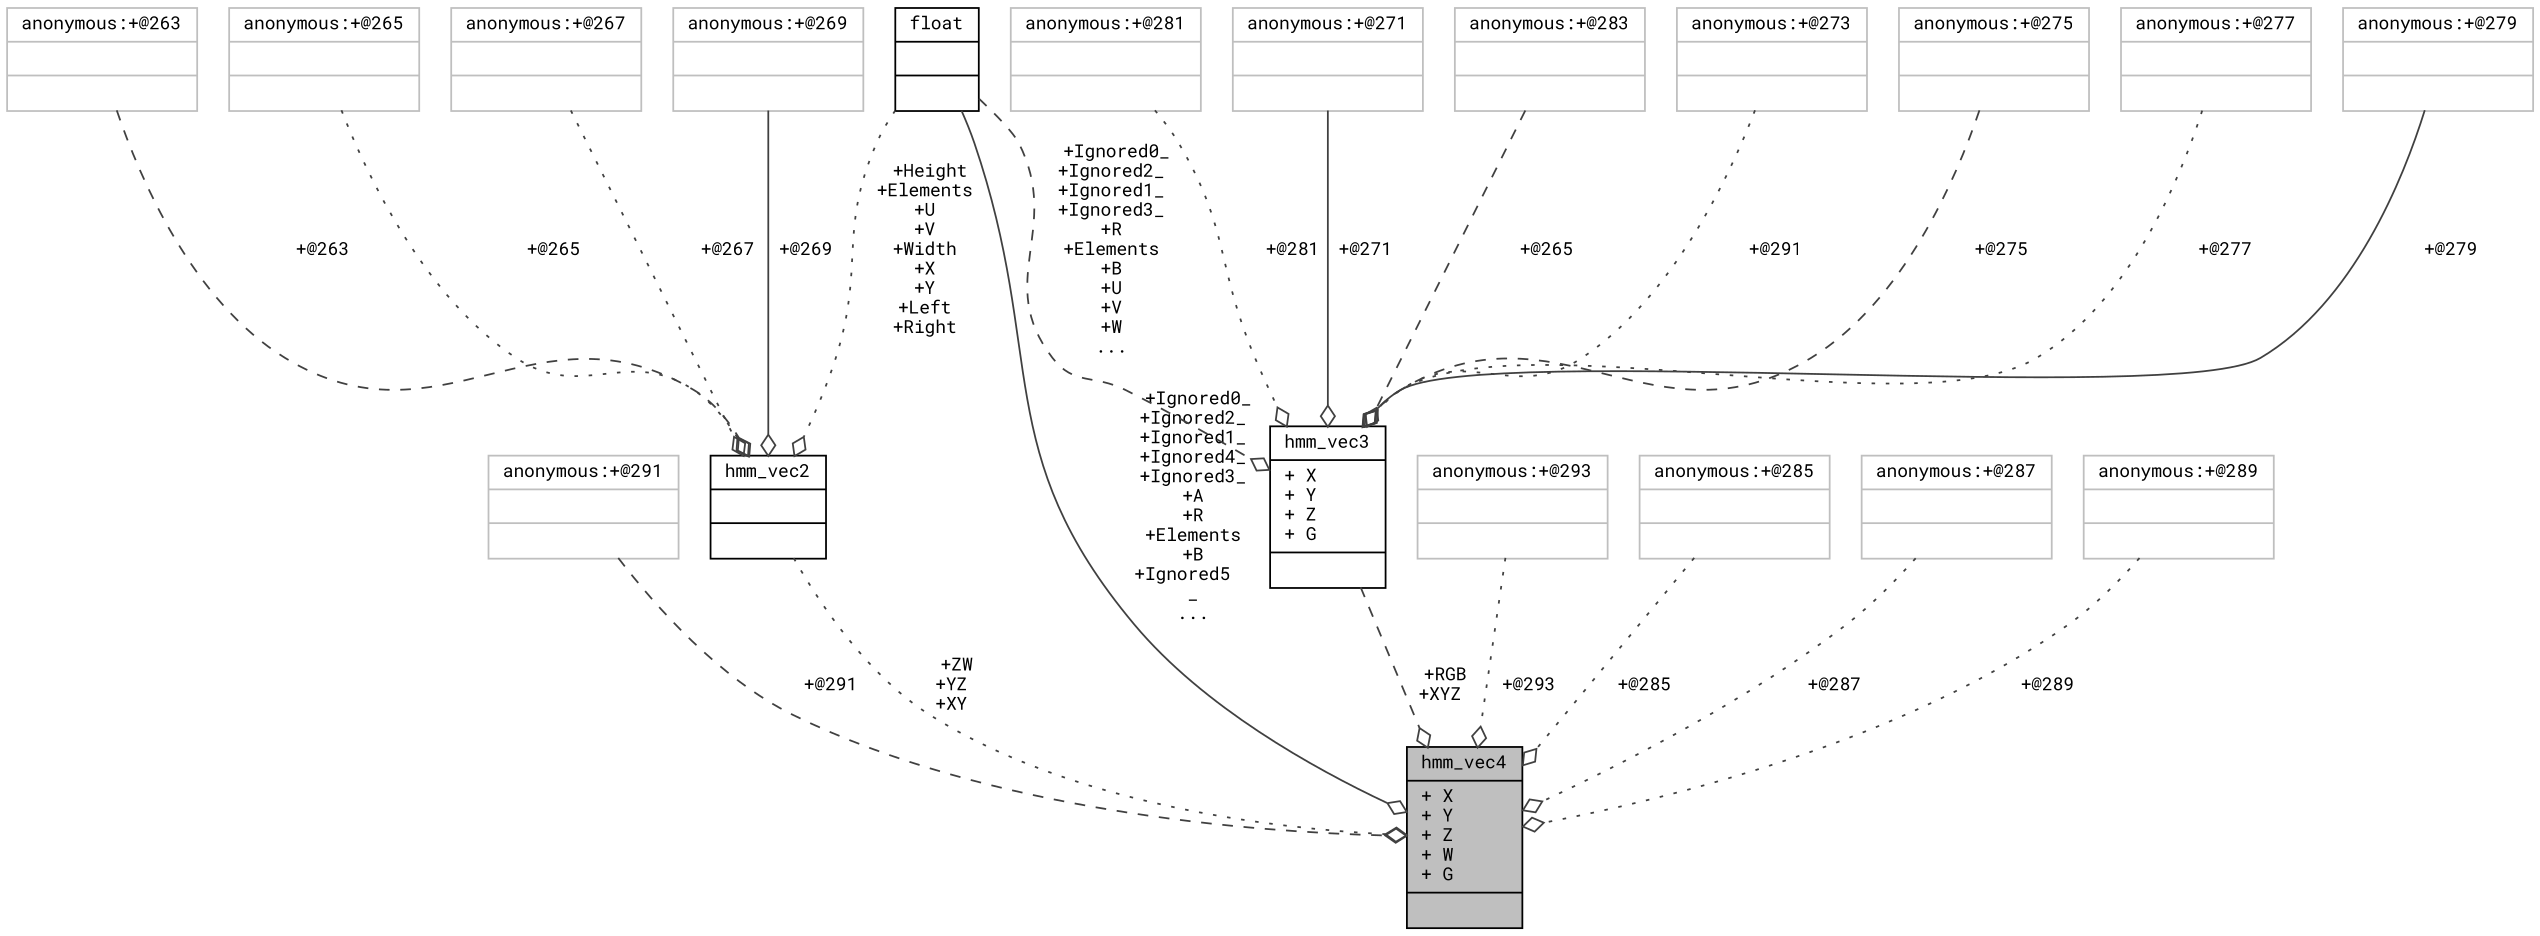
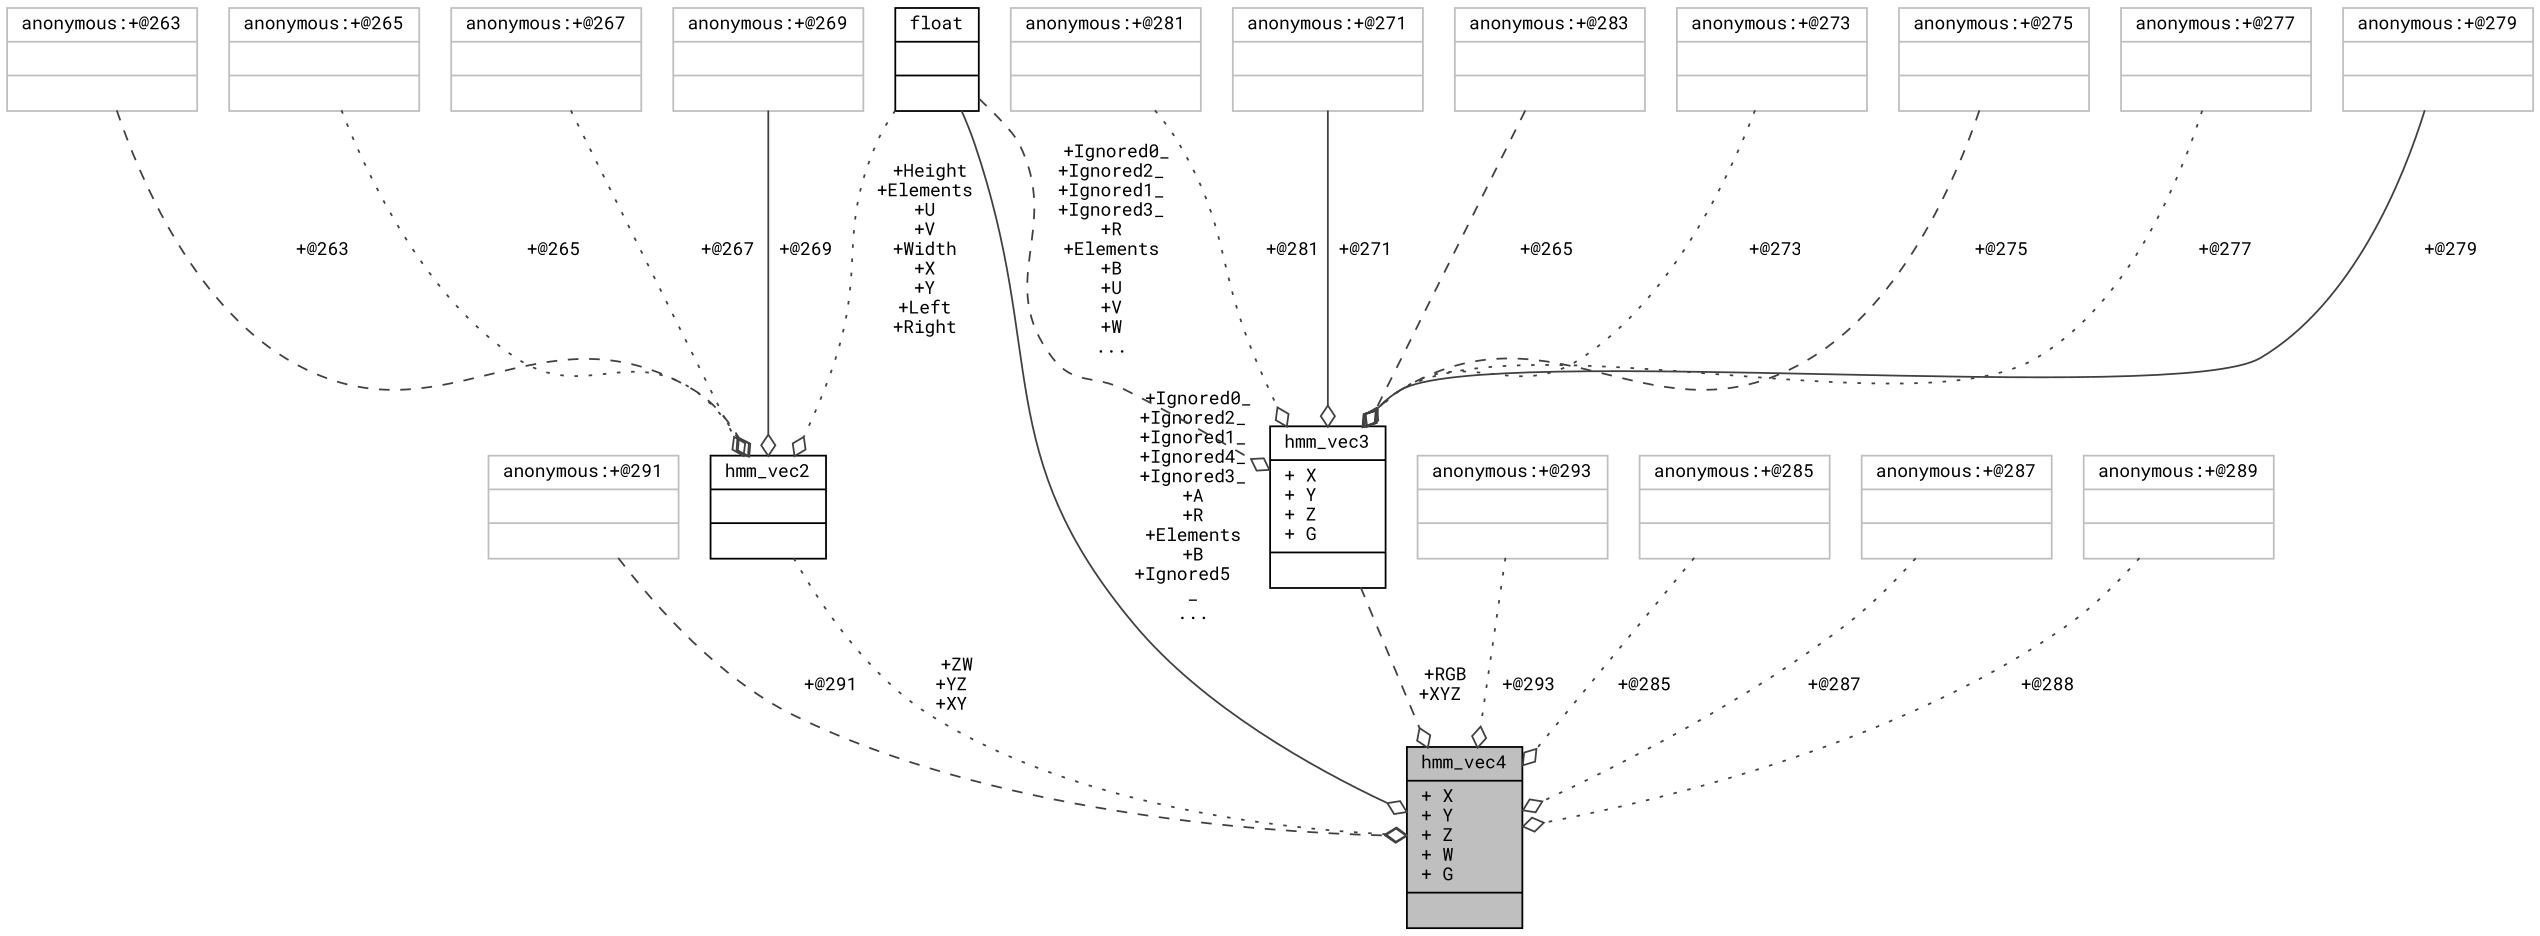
(1771, 250) -> (1771, 250)
(2043, 686) -> (2043, 686)
